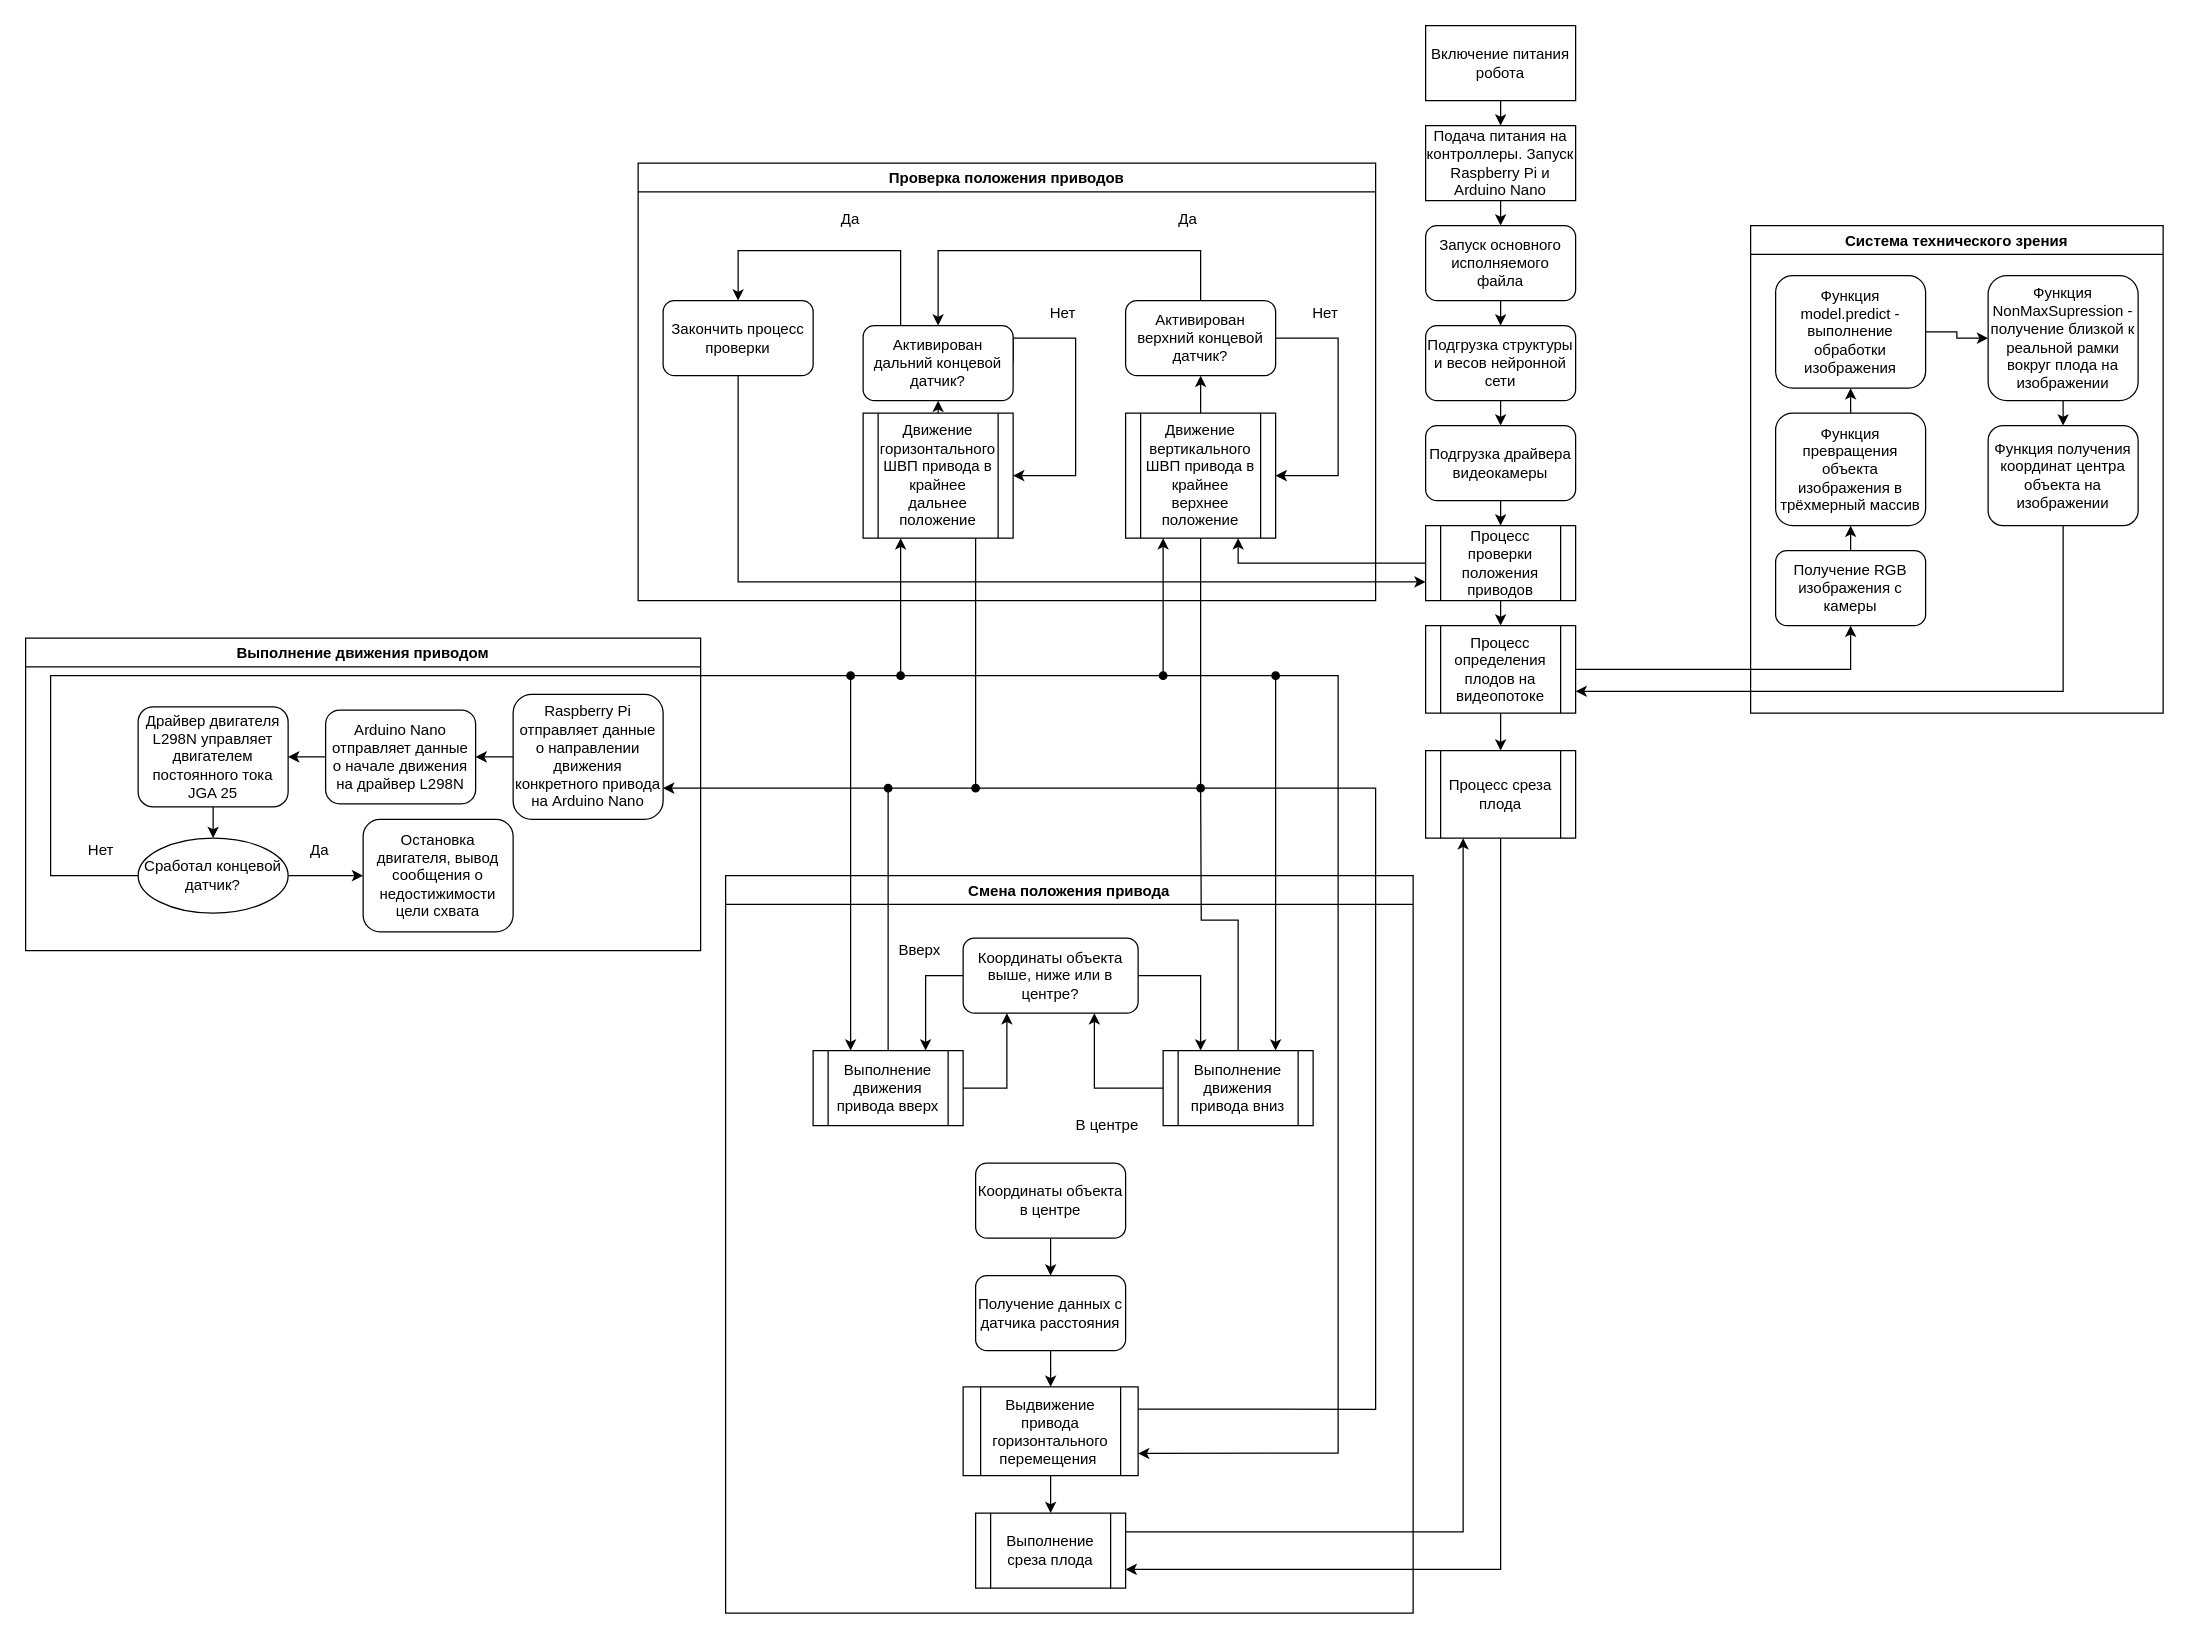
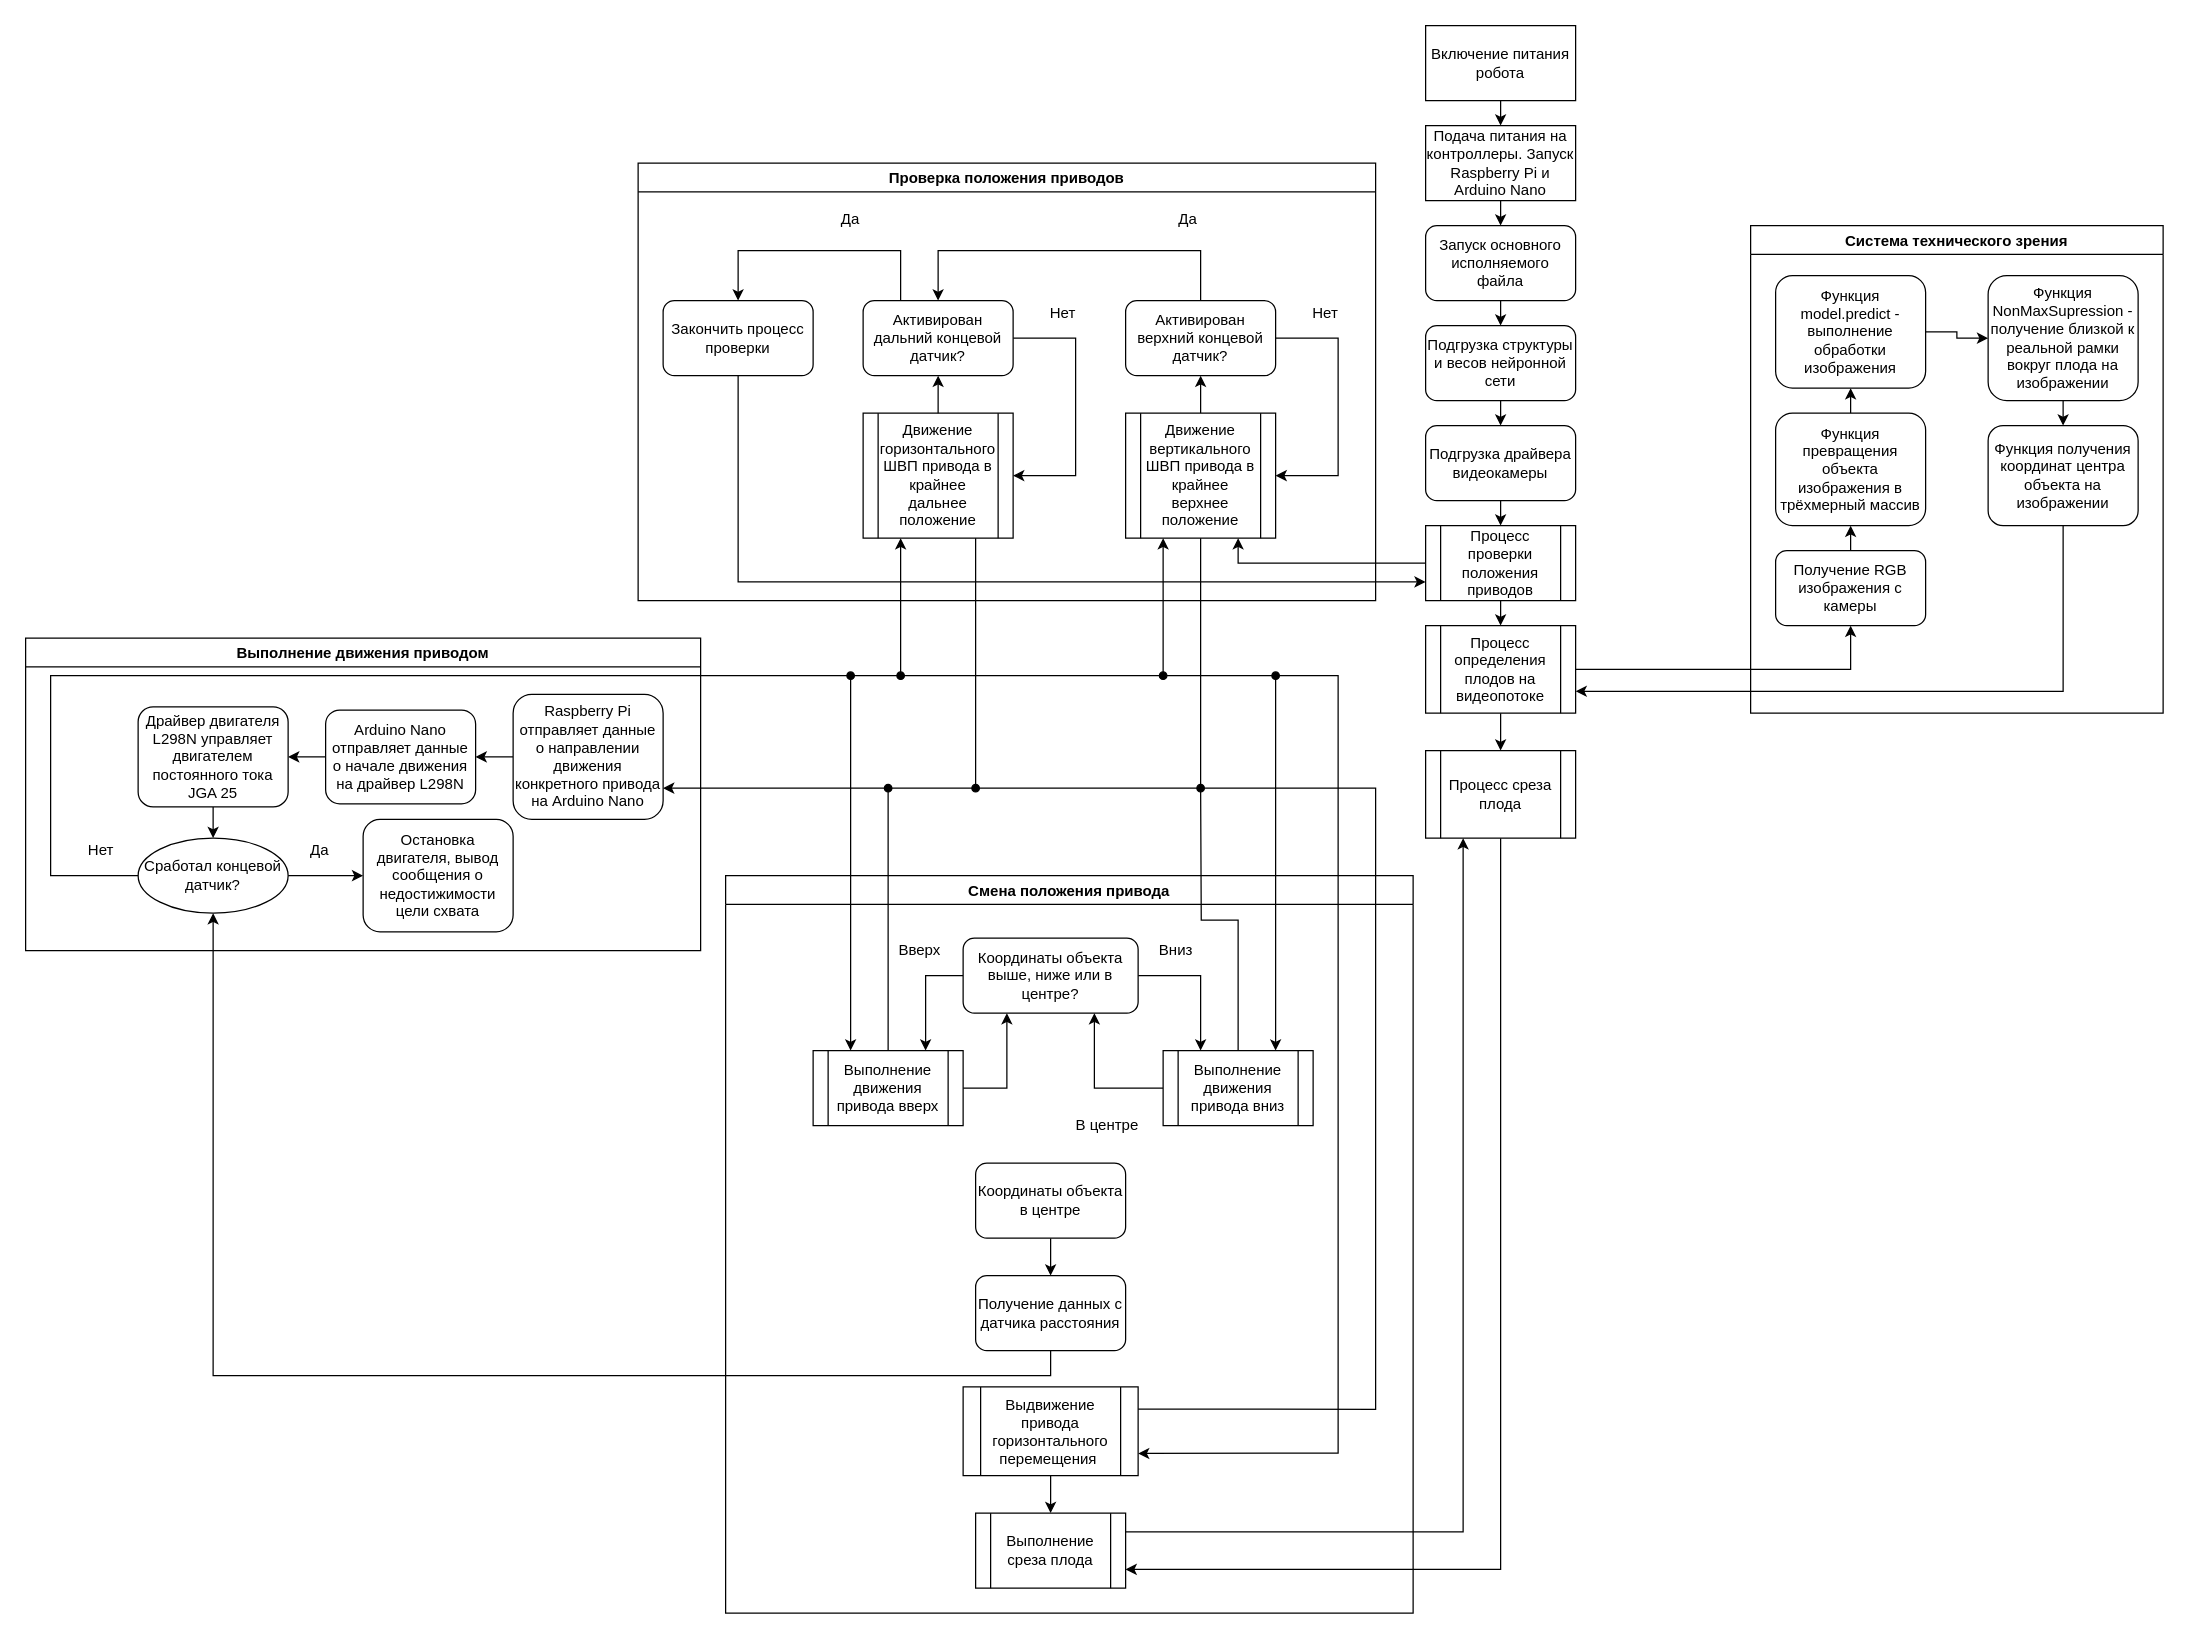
(938, 363) -> (938, 338)
none -> (1176, 951)
(1051, 1376) -> (406, 1376)
